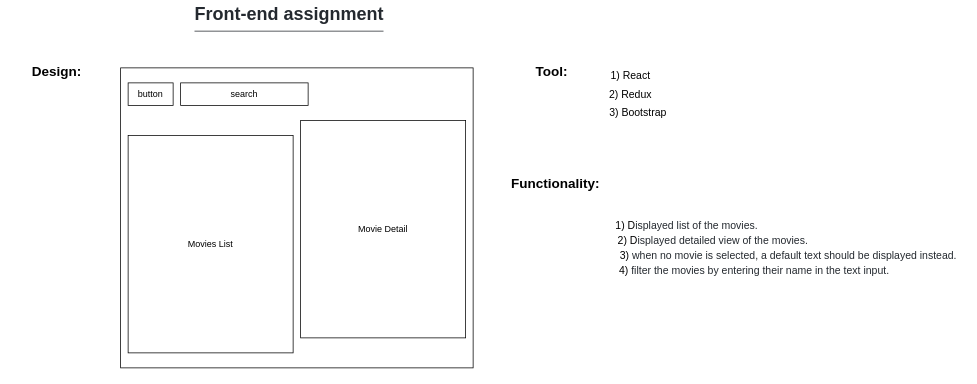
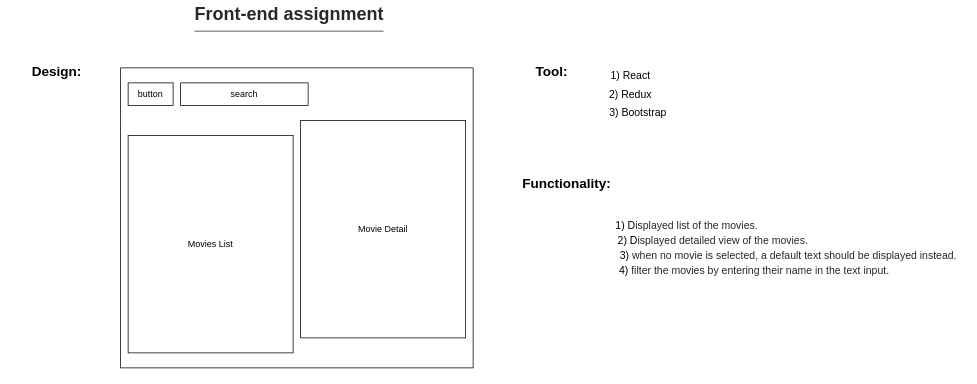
(555, 184) -> (567, 184)
